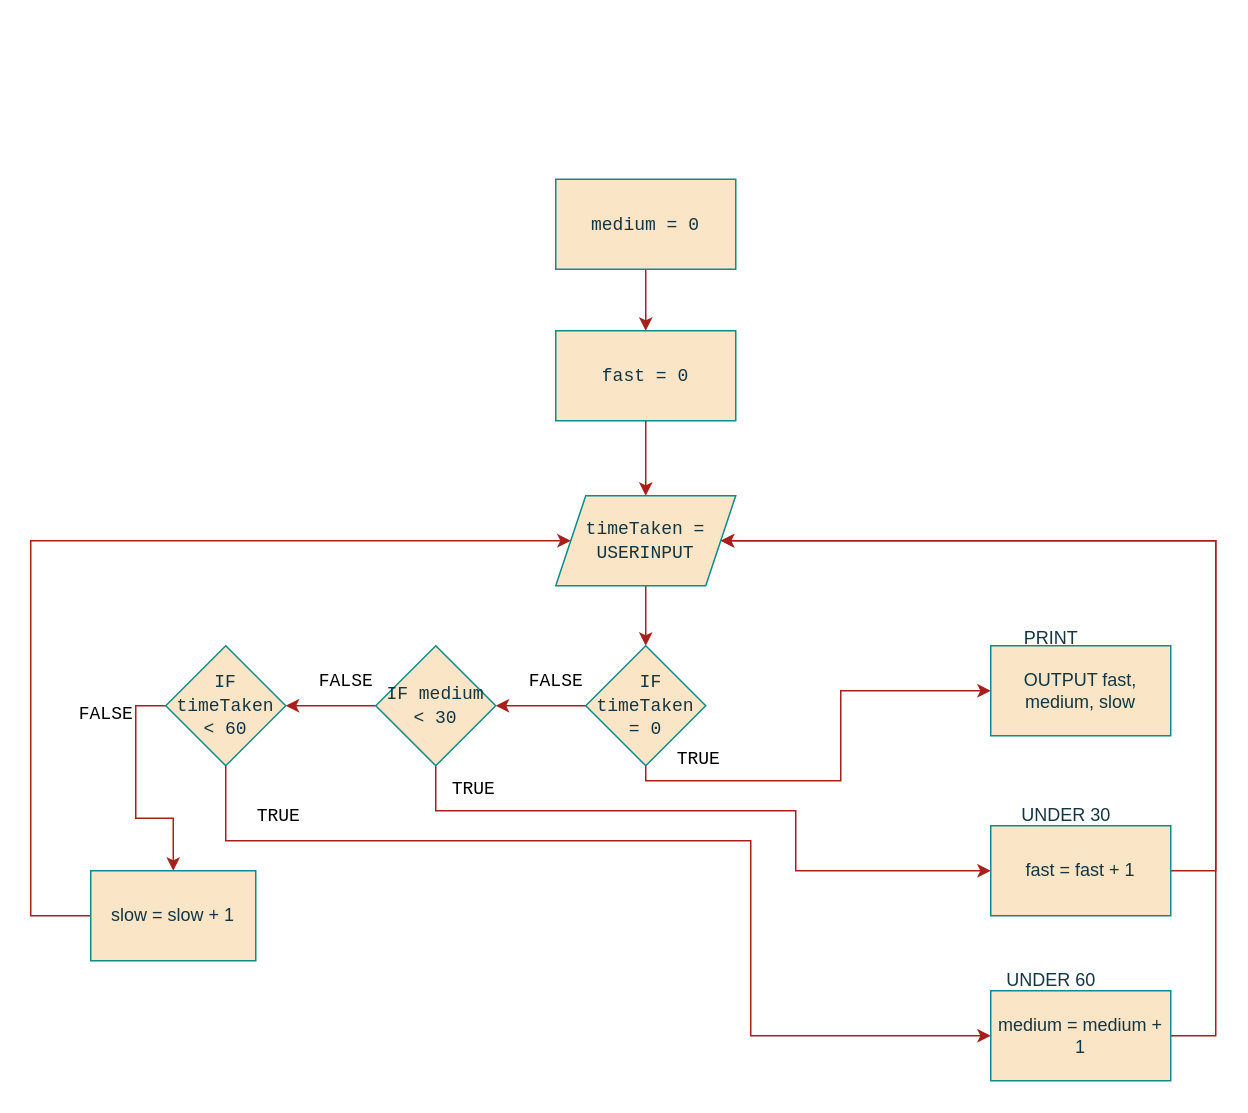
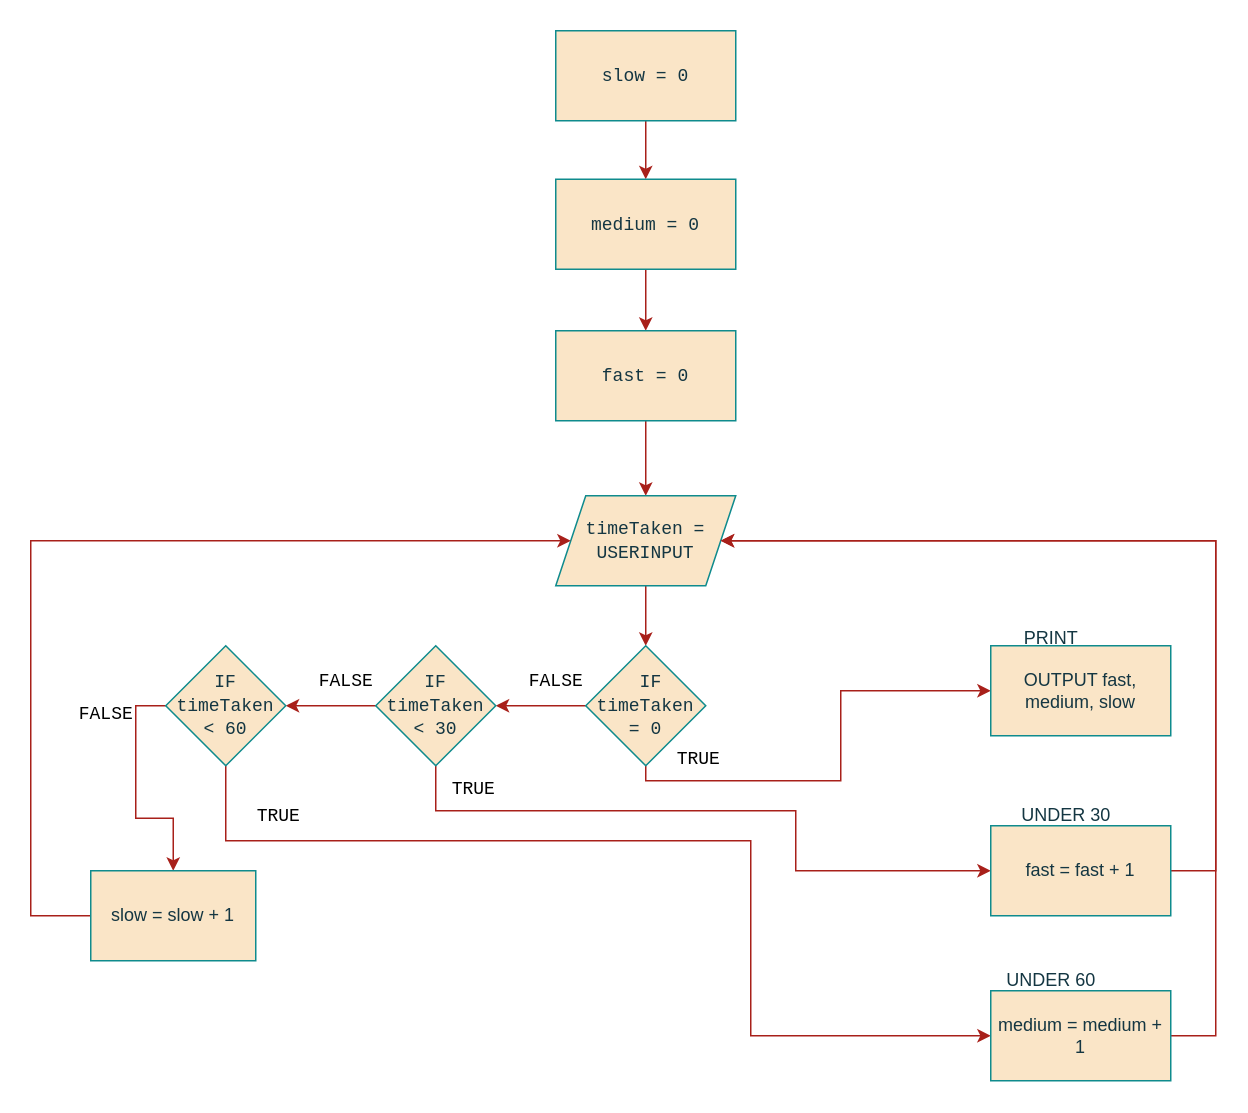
none -> (646, 76)
none -> (646, 145)
(436, 706) -> (436, 706)
